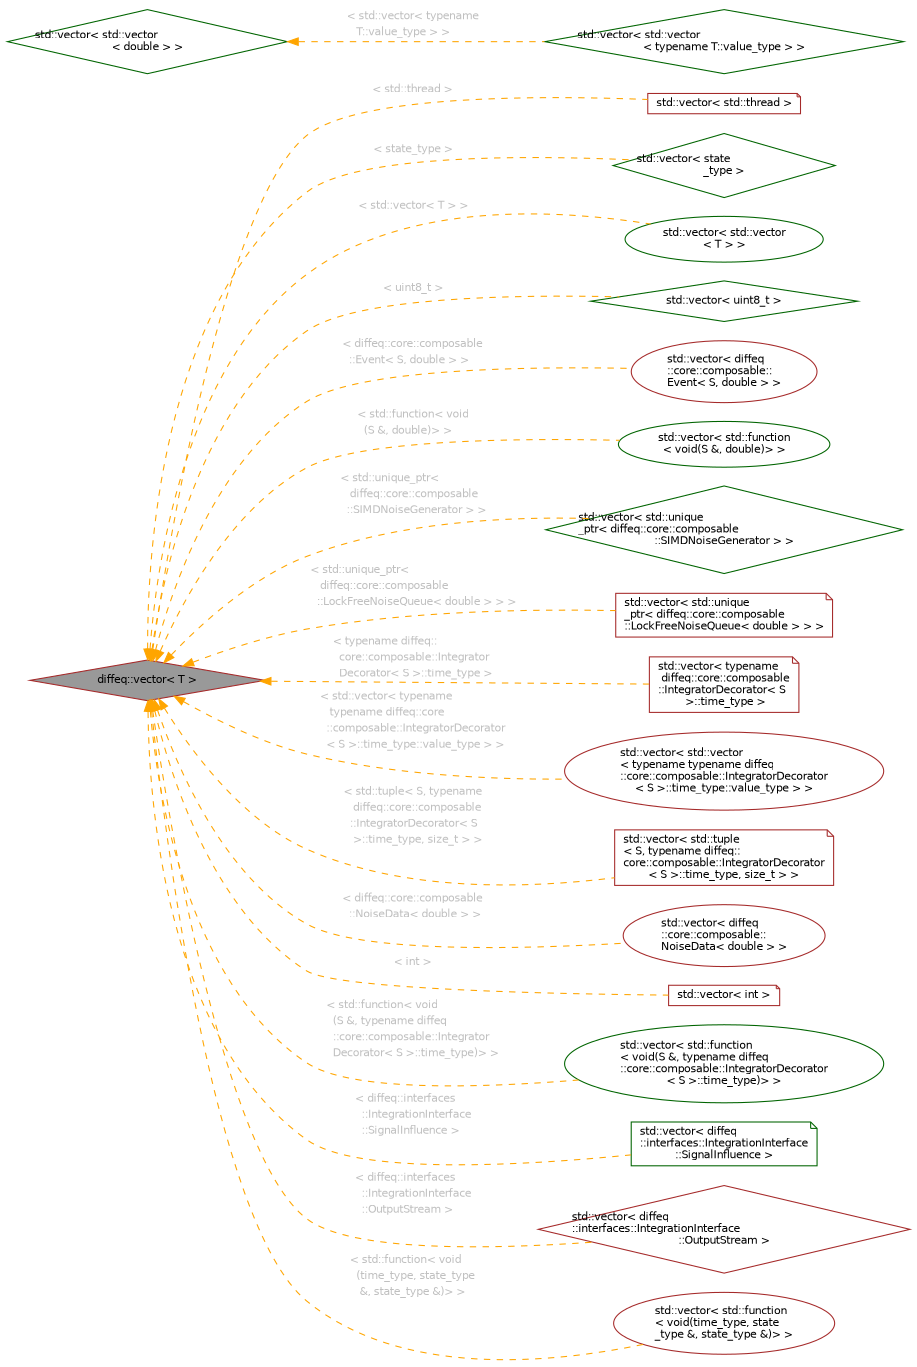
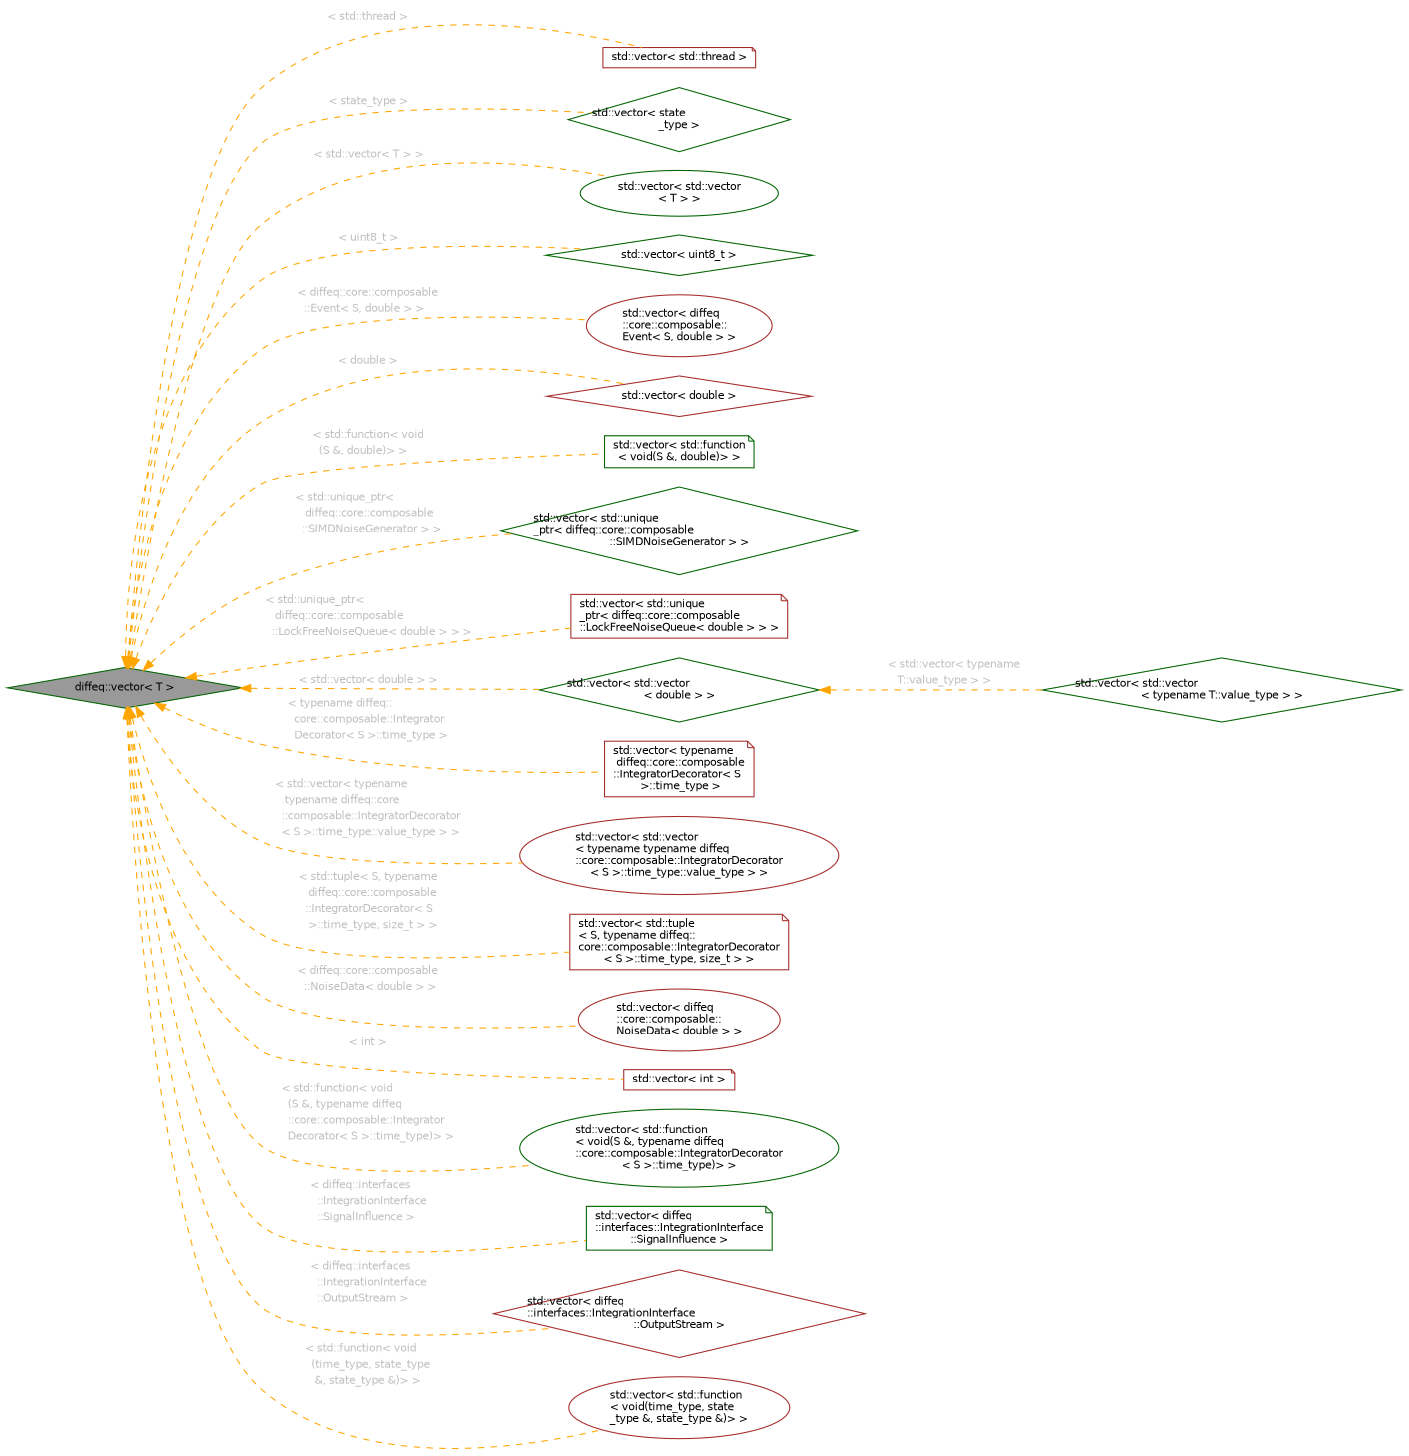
none -> (679, 396)
(724, 444) -> (679, 452)
(147, 680) -> (125, 688)
none -> (396, 689)
